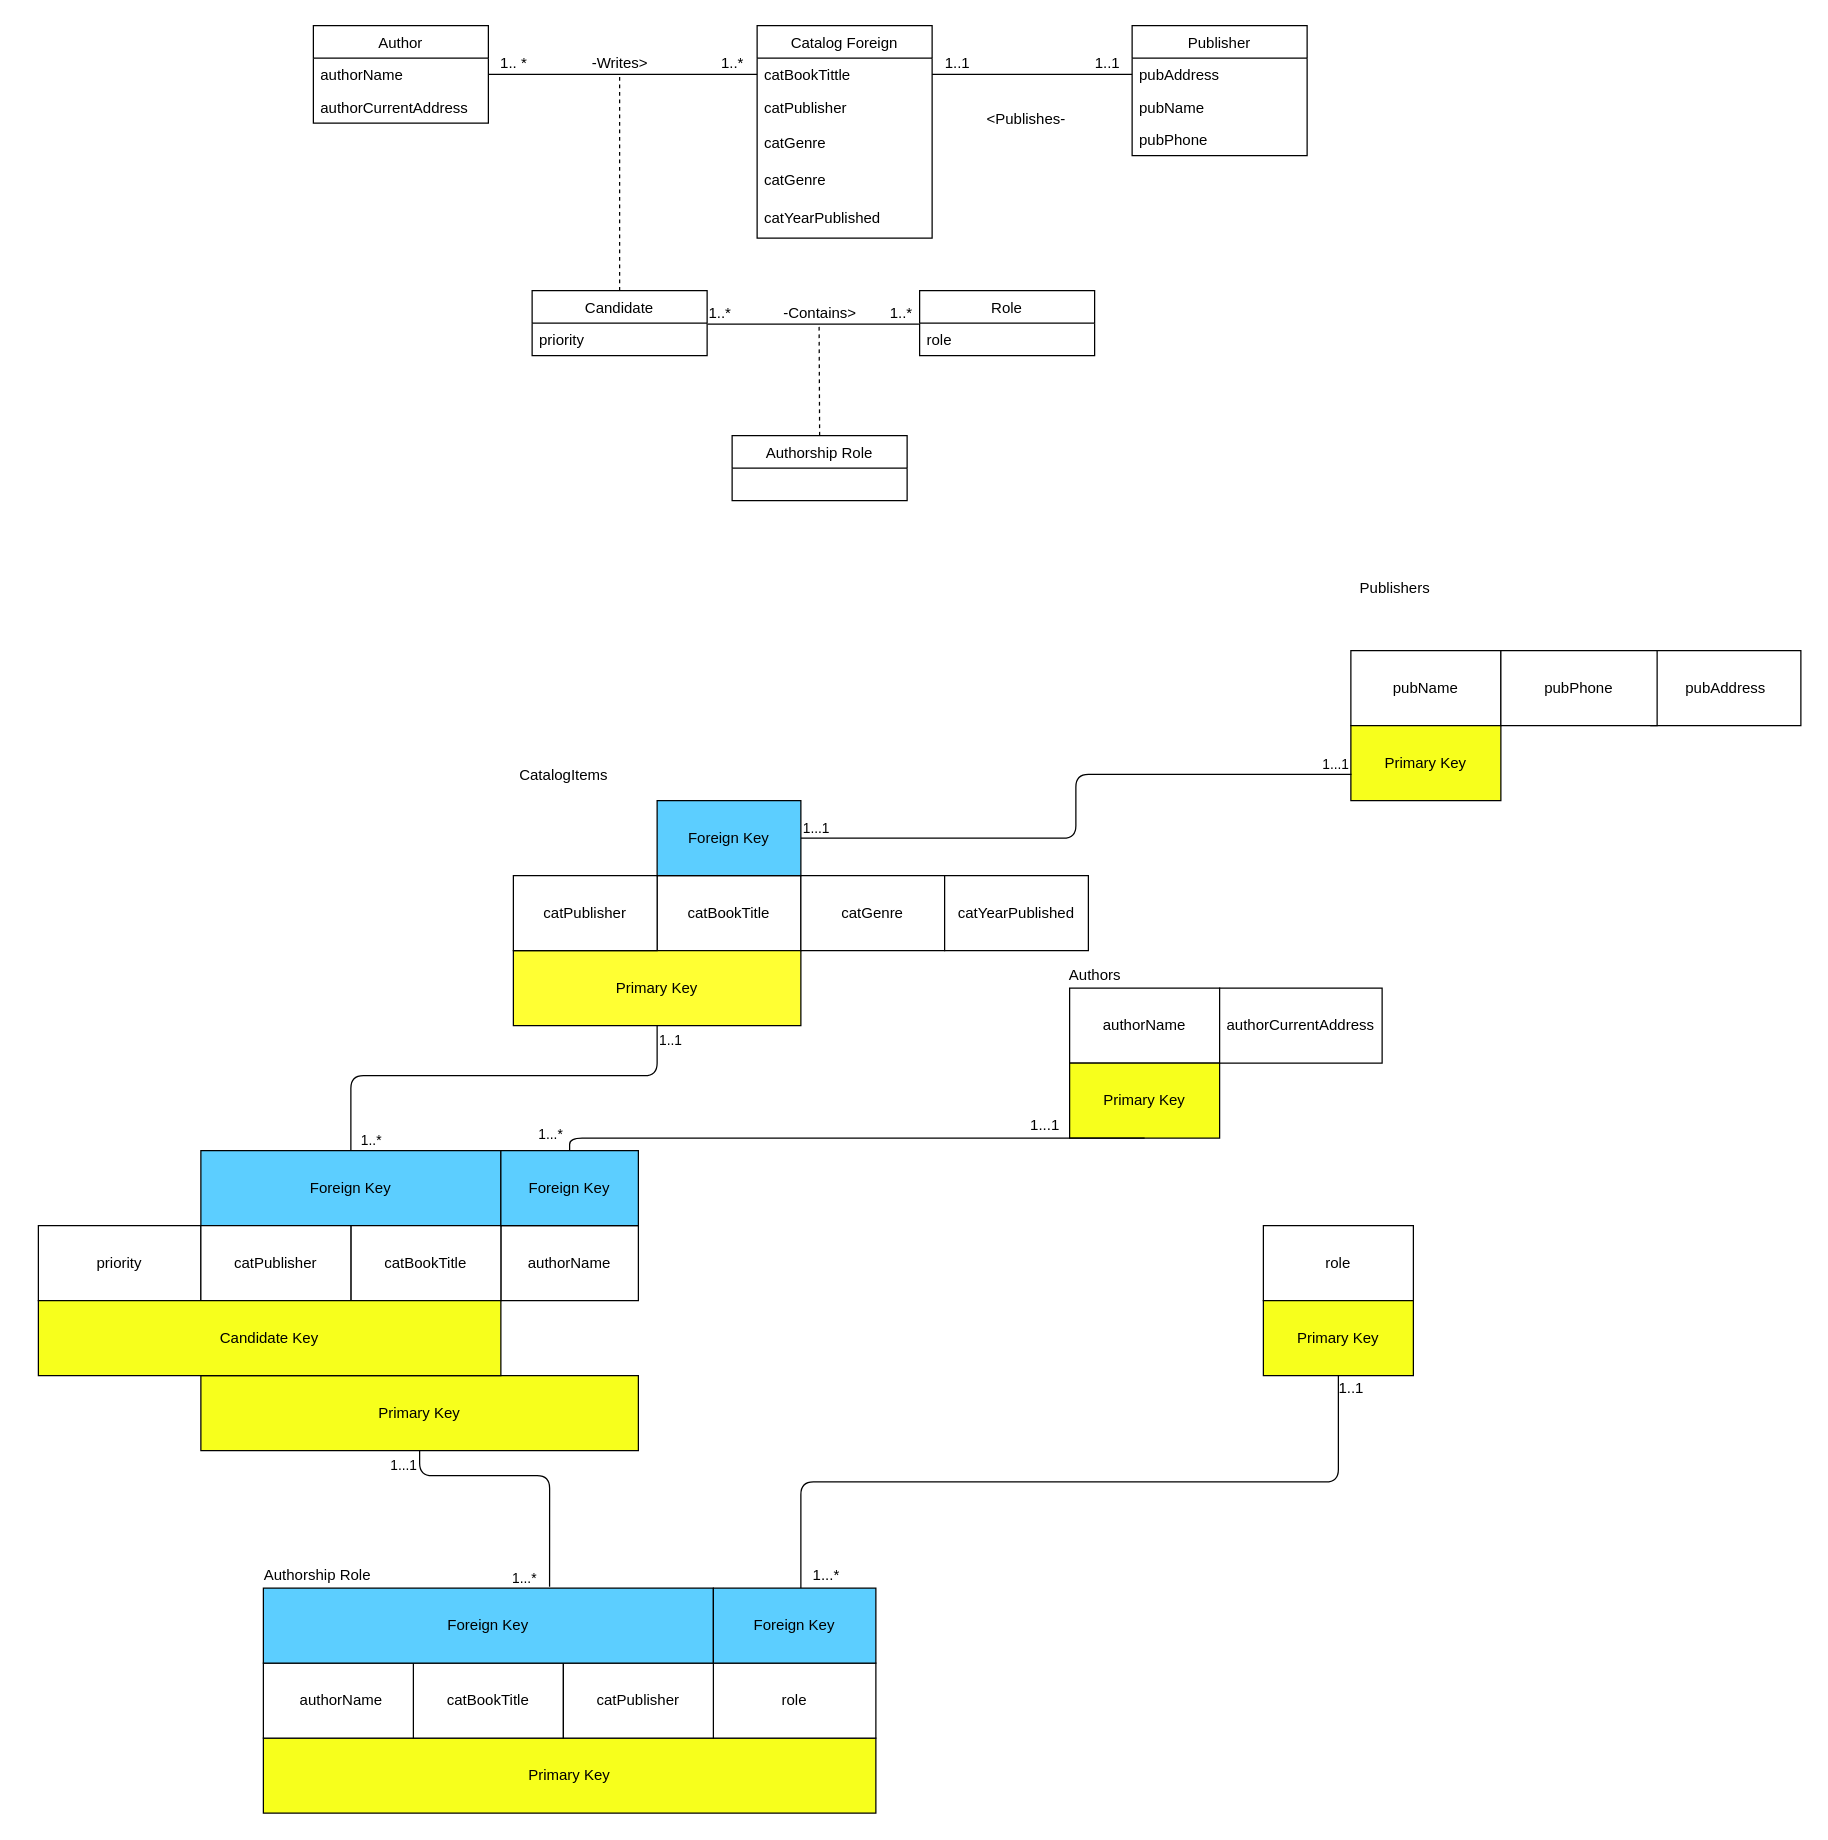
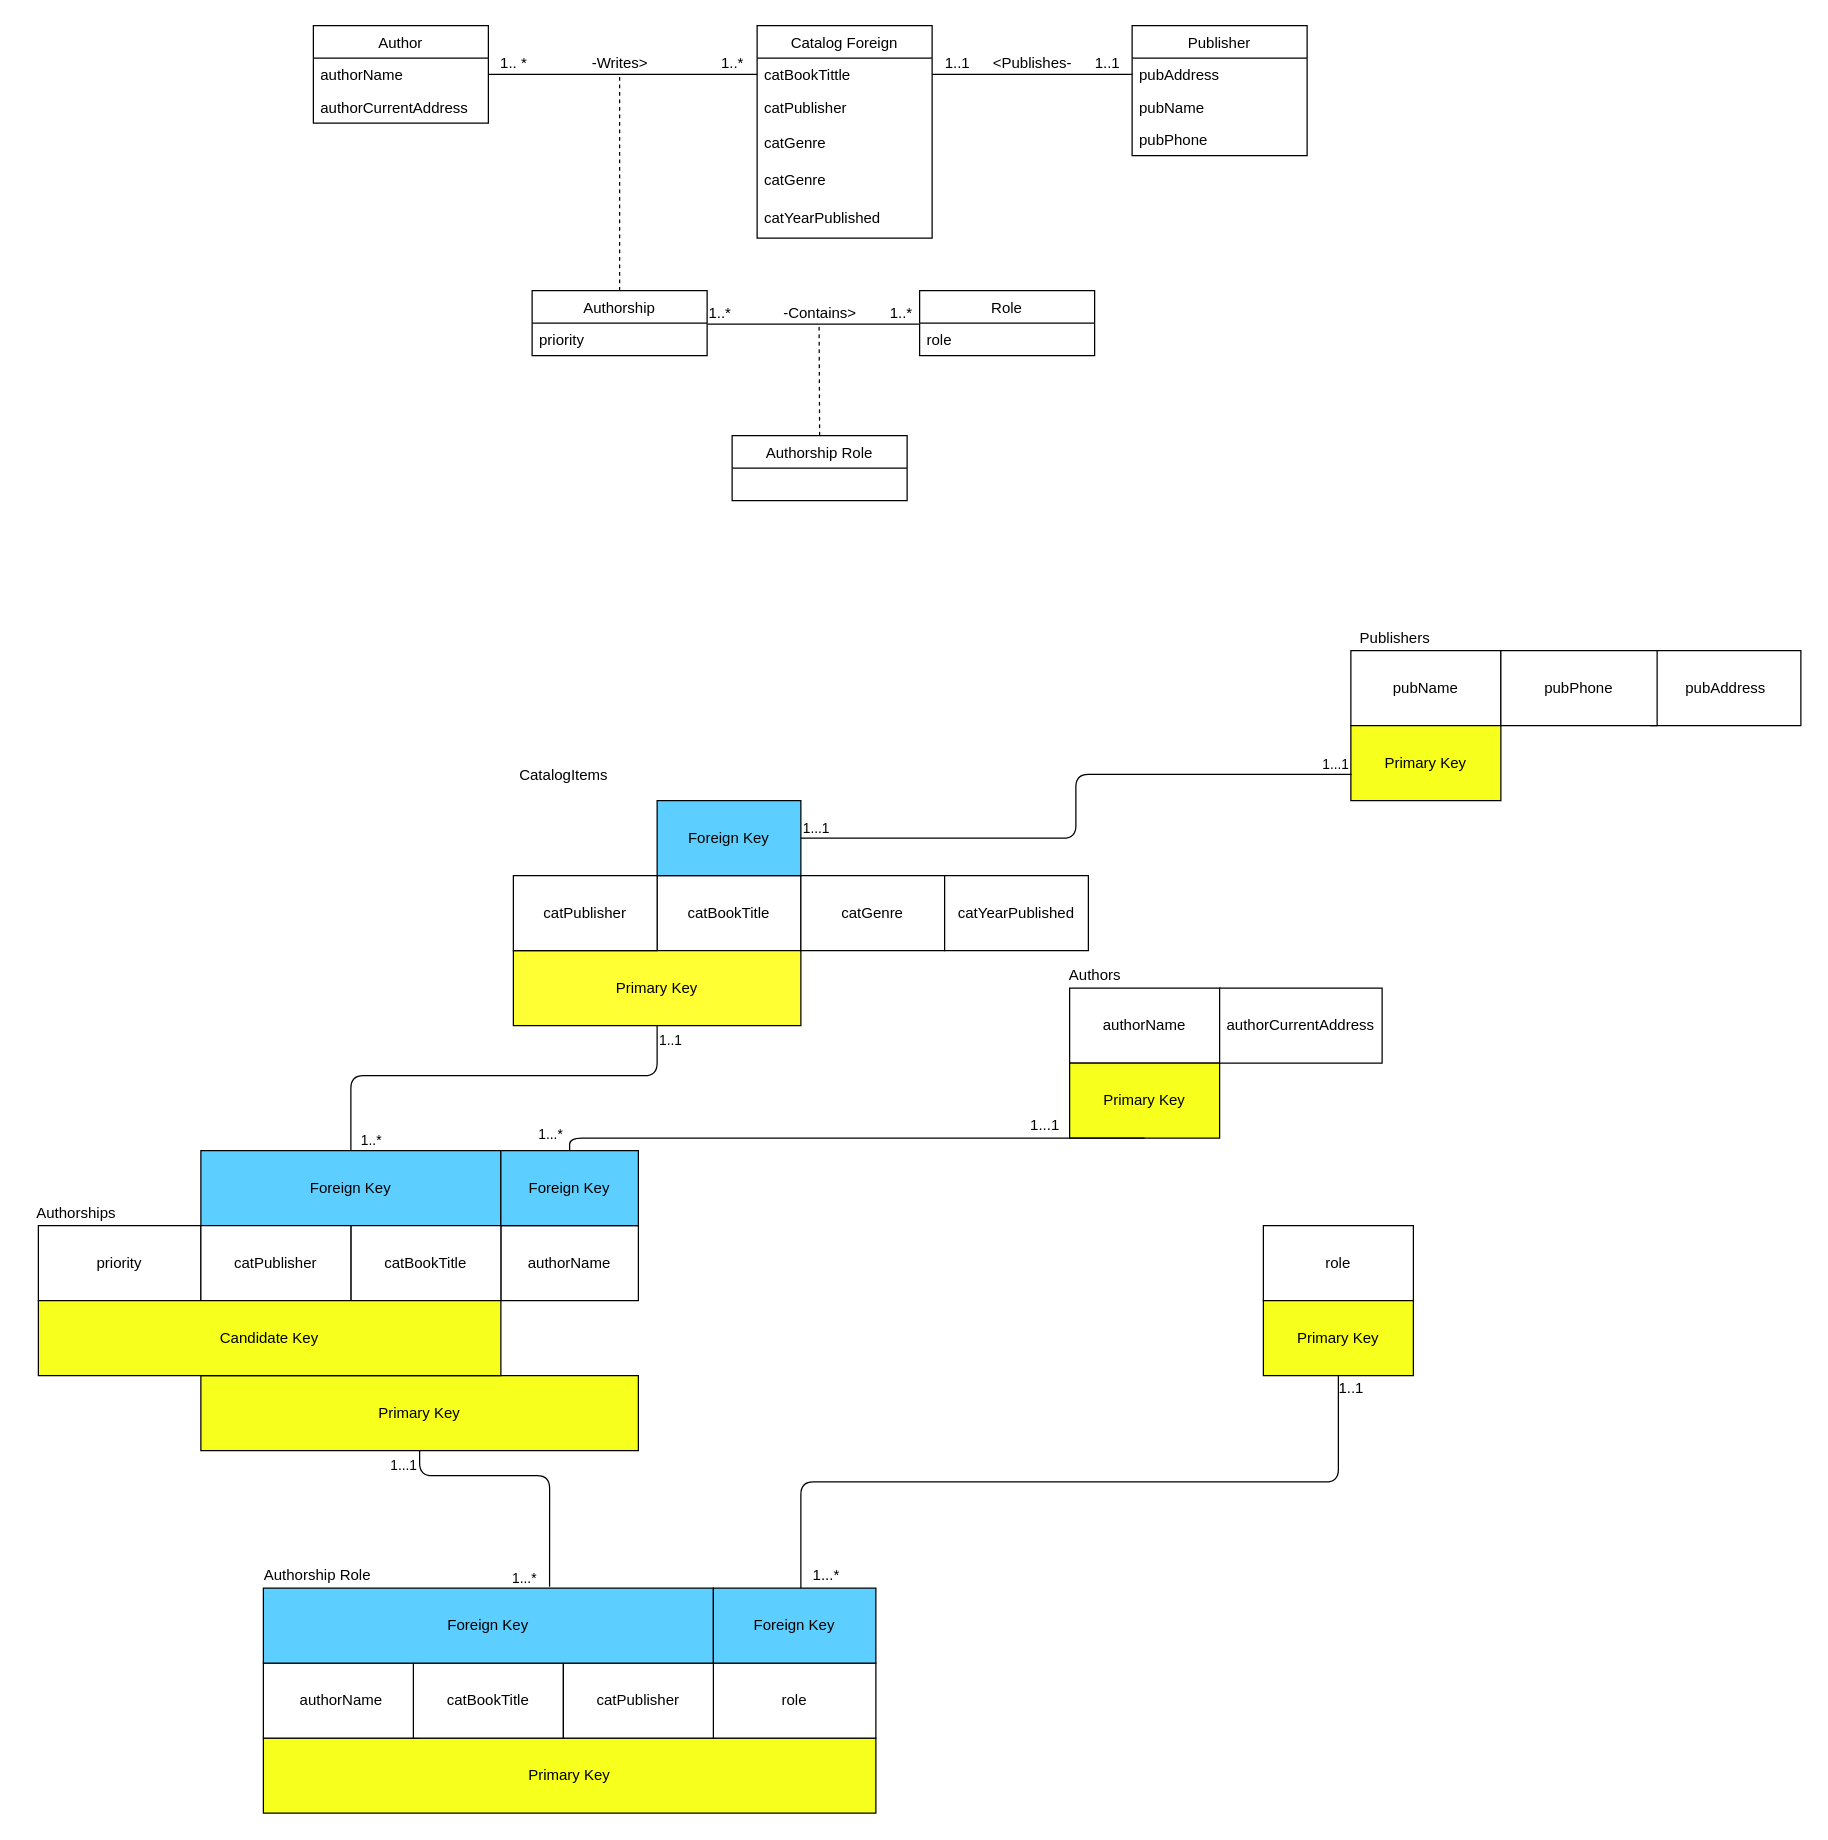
(1026, 119) -> (1032, 63)
(619, 308) -> (619, 308)
(1394, 588) -> (1394, 638)
none -> (76, 1213)
